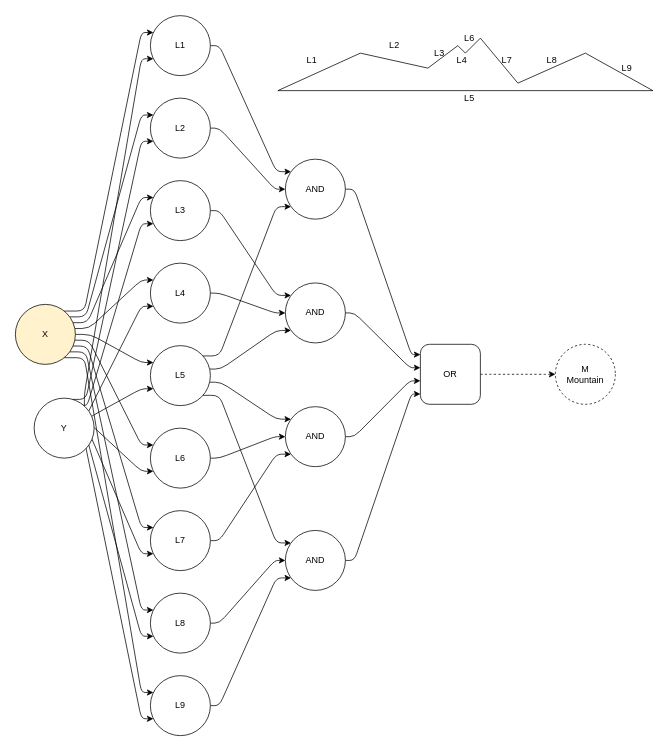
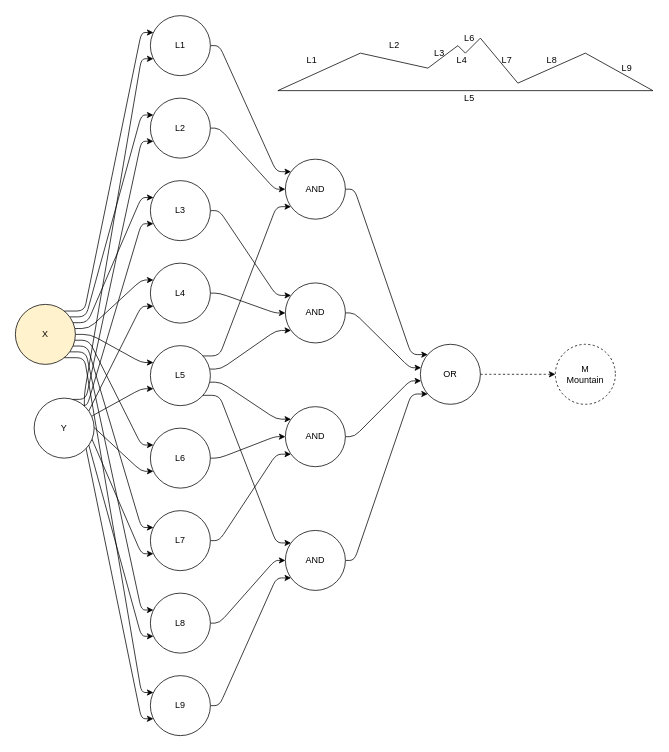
(450, 374) -> (450, 374)
